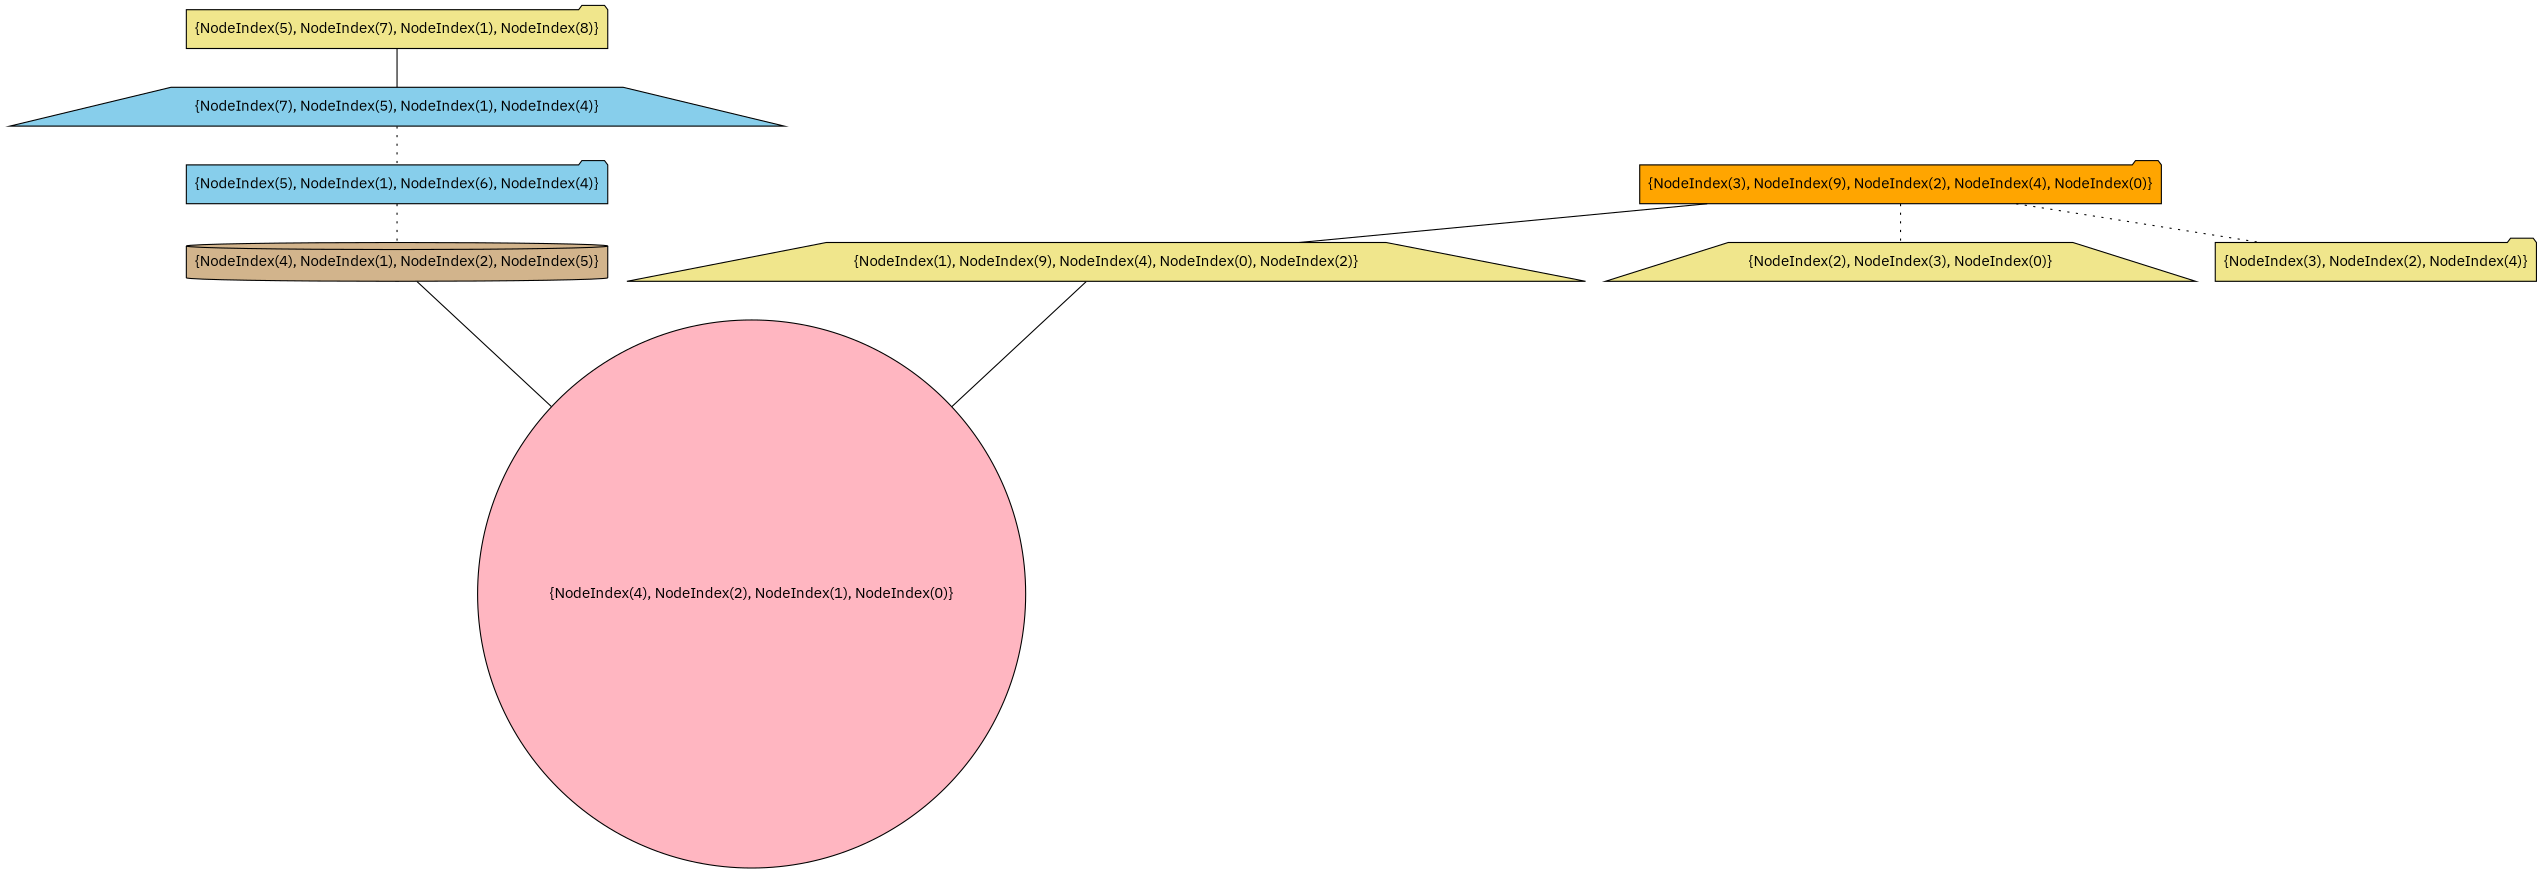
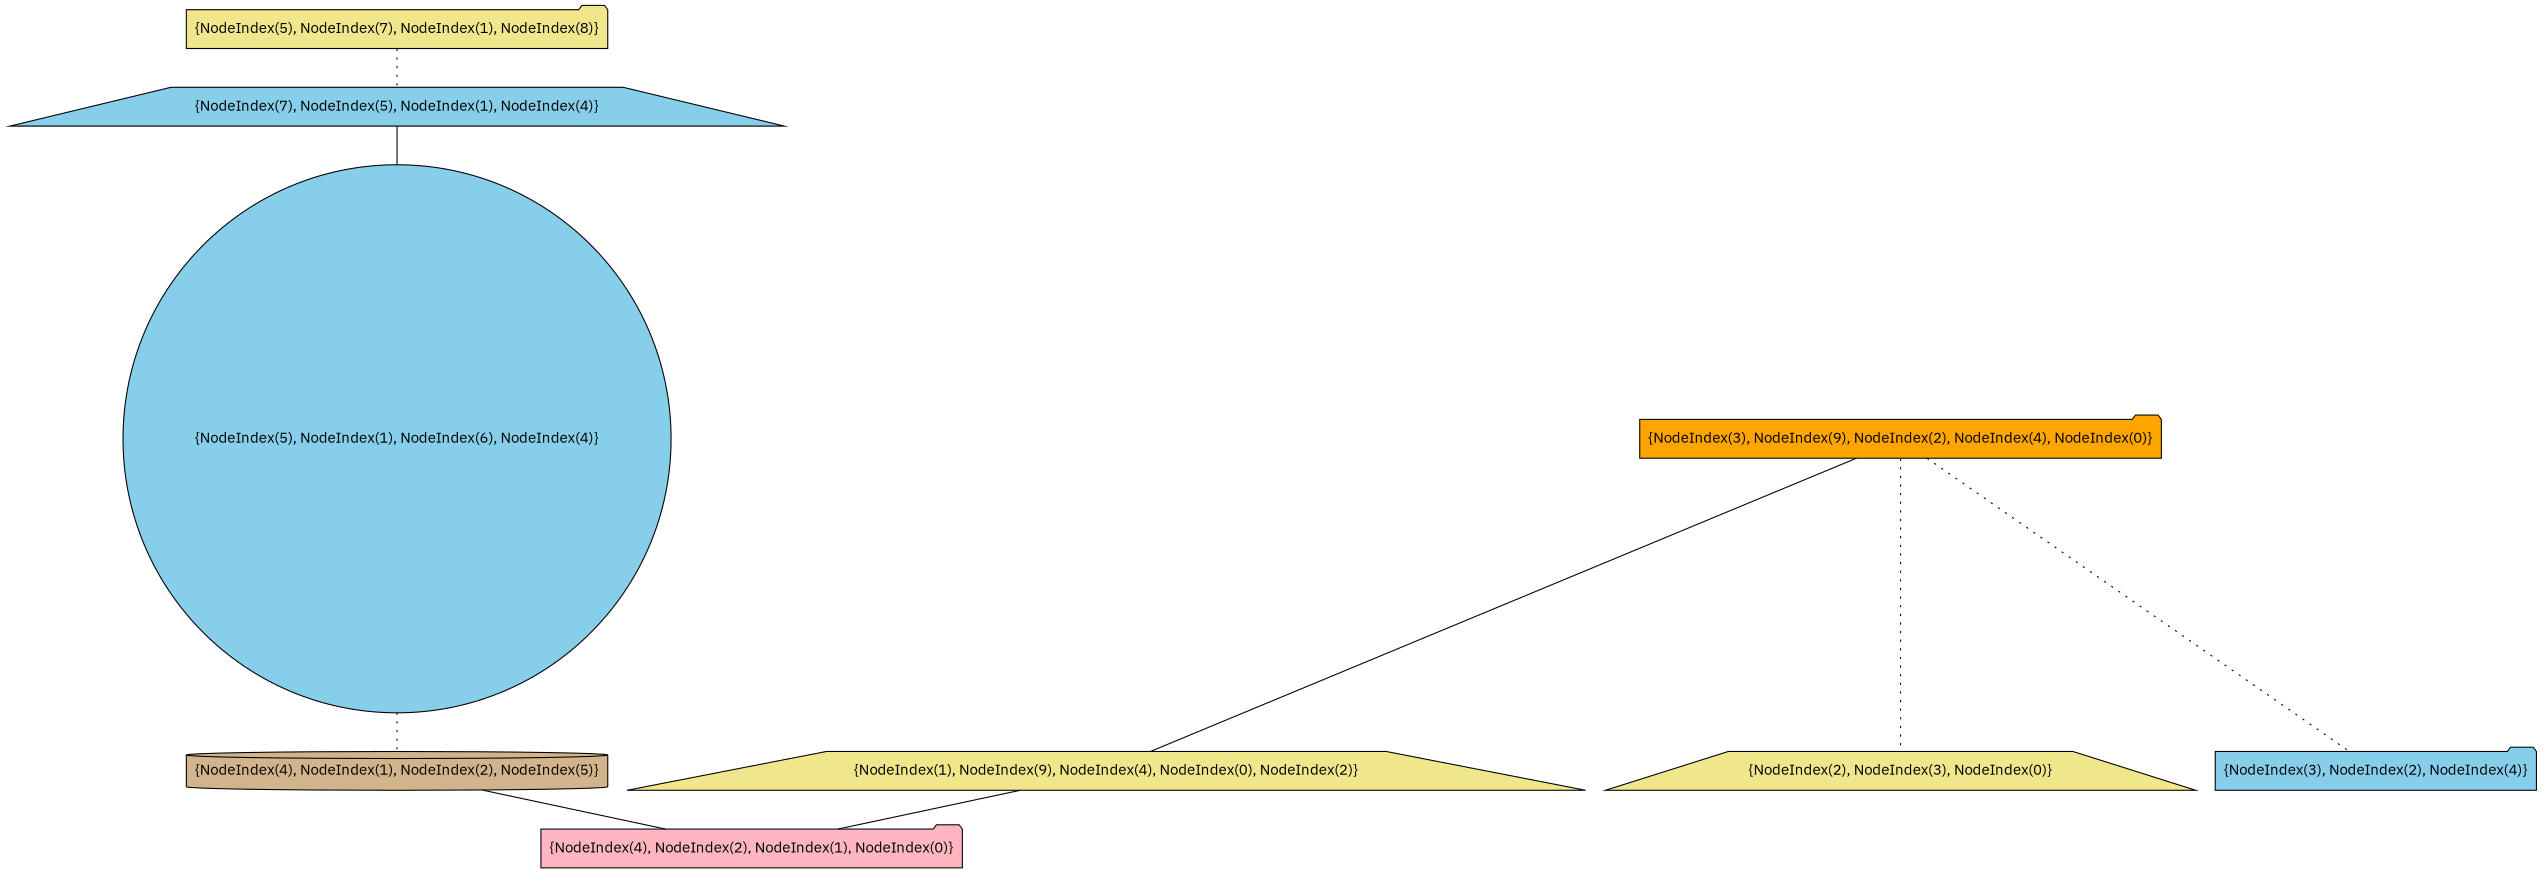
(397, 68) -> (397, 68)
(397, 146) -> (397, 146)
(397, 184) -> (397, 439)
(2376, 262) -> (2376, 771)
(752, 594) -> (752, 848)
